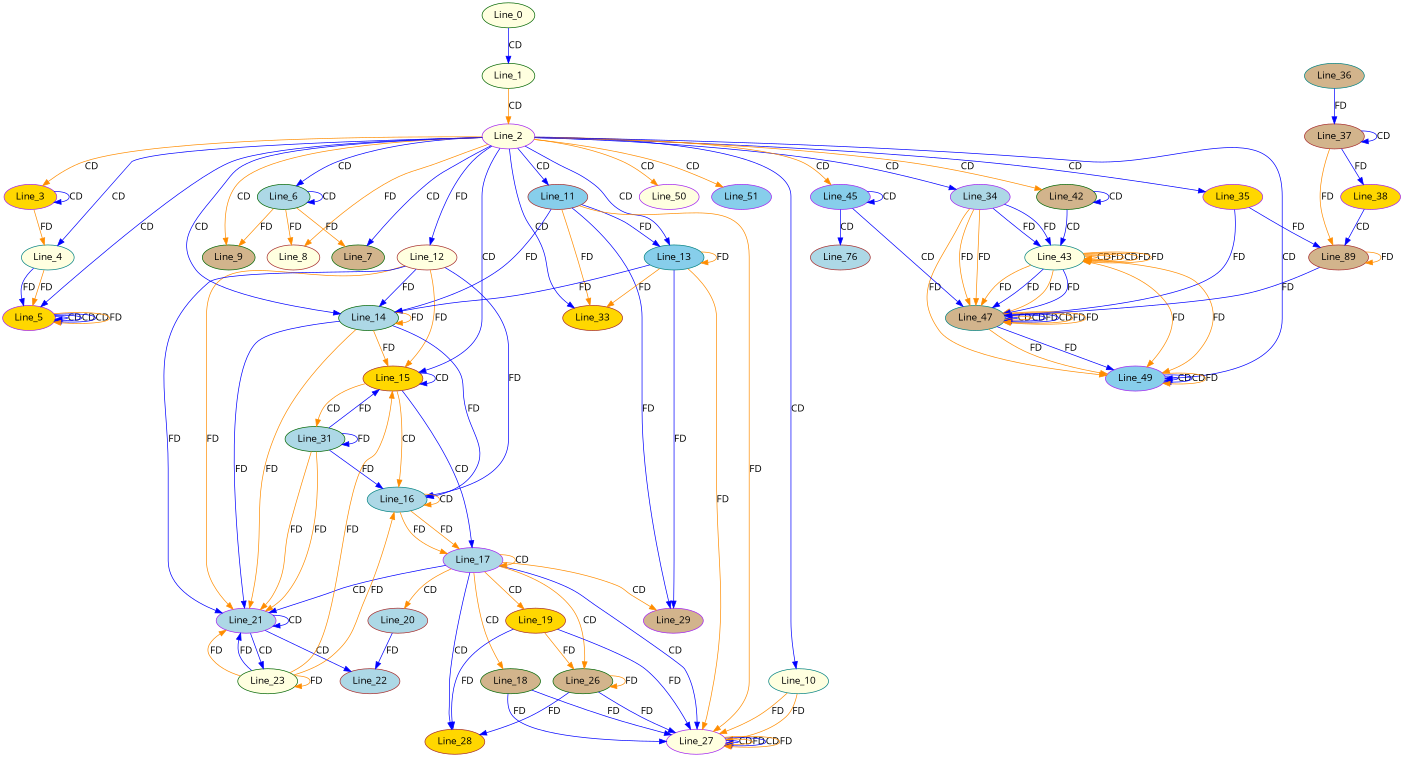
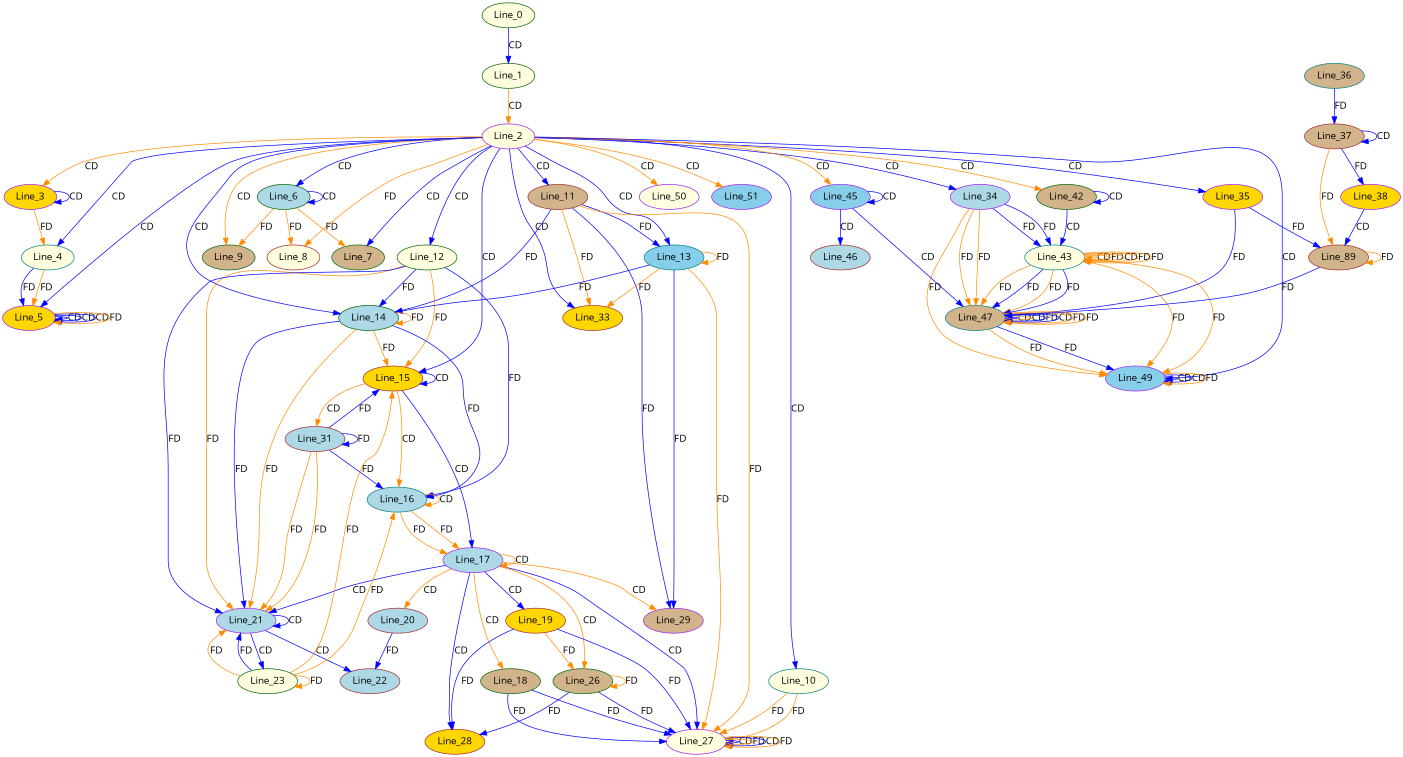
(462, 197) -> (462, 197)
(558, 197) -> (558, 197)
(427, 257) -> (427, 257)
(840, 257) -> (840, 257)
(315, 439) -> (315, 439)
(502, 588) -> (502, 588)
